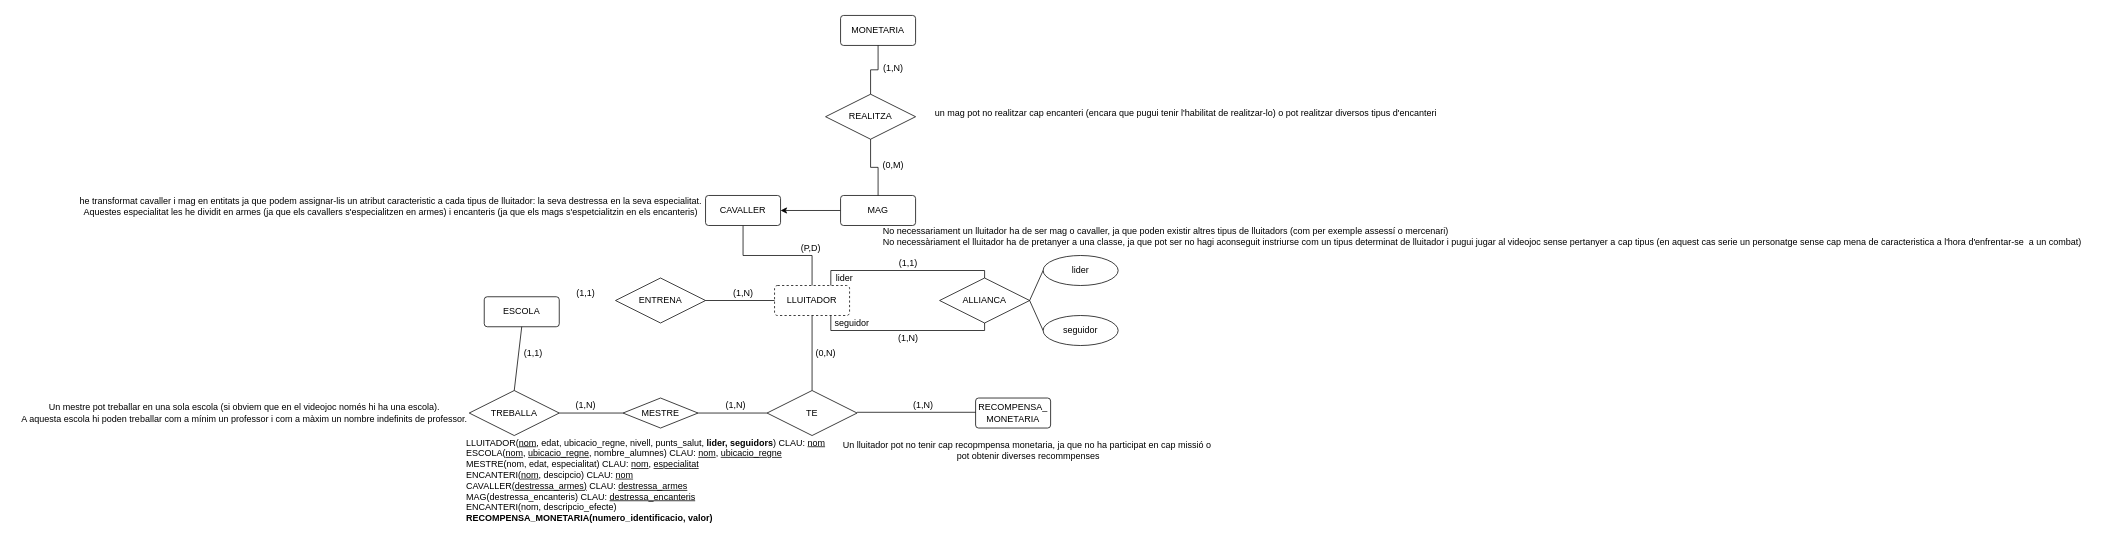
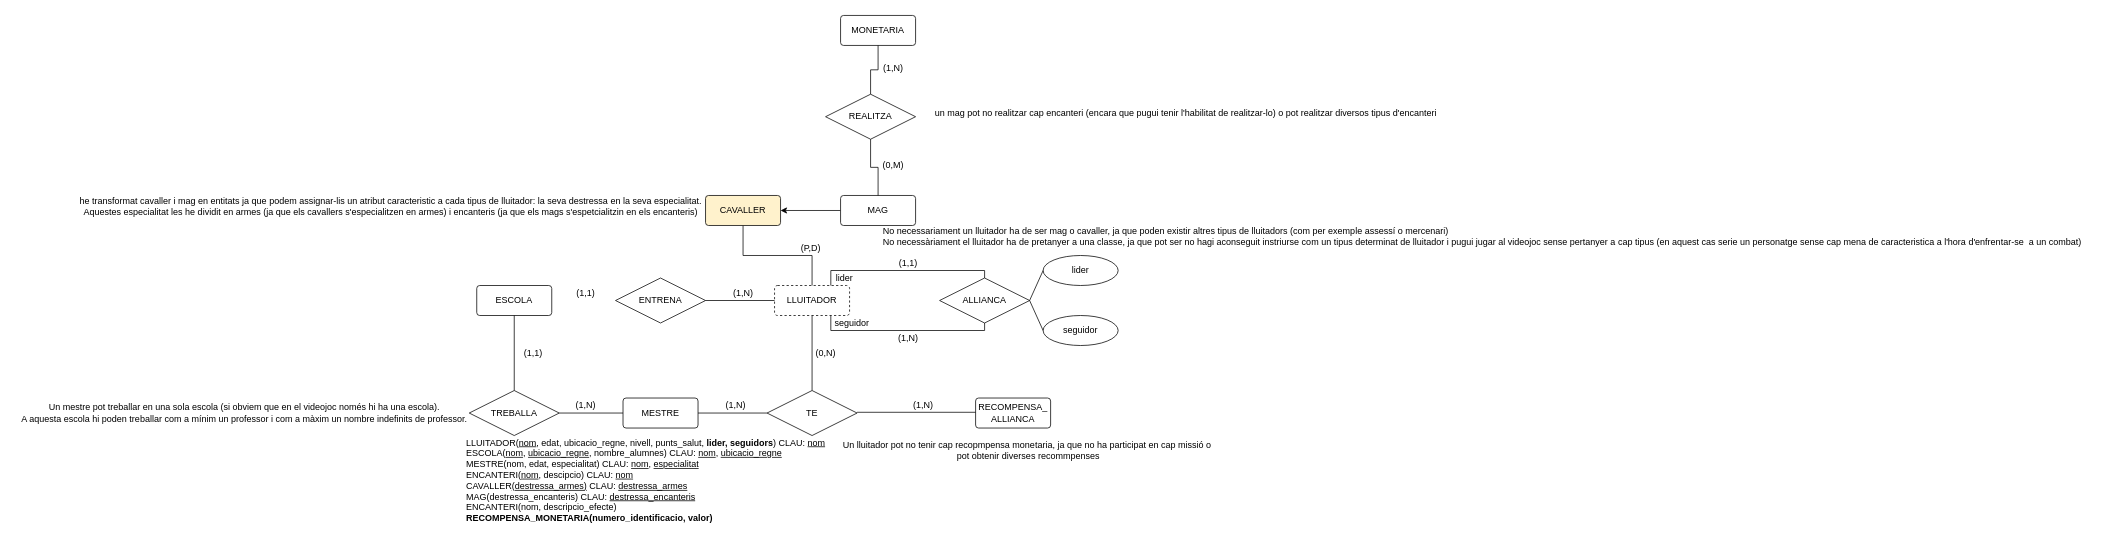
(743, 210) -> (743, 210)
(522, 312) -> (514, 300)
(660, 413) -> (660, 413)
(1013, 413) -> (1013, 413)
